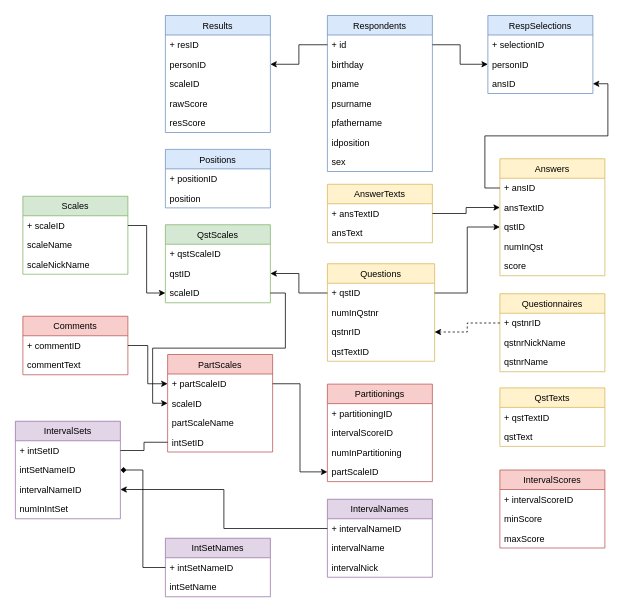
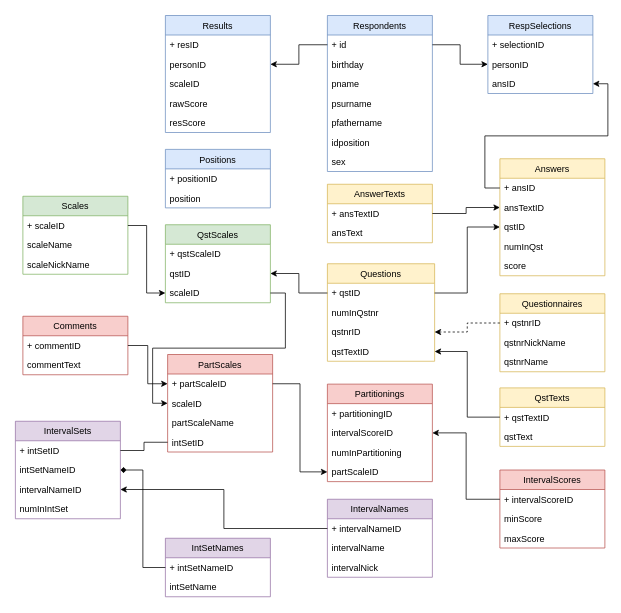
none -> (467, 372)
none -> (480, 499)
